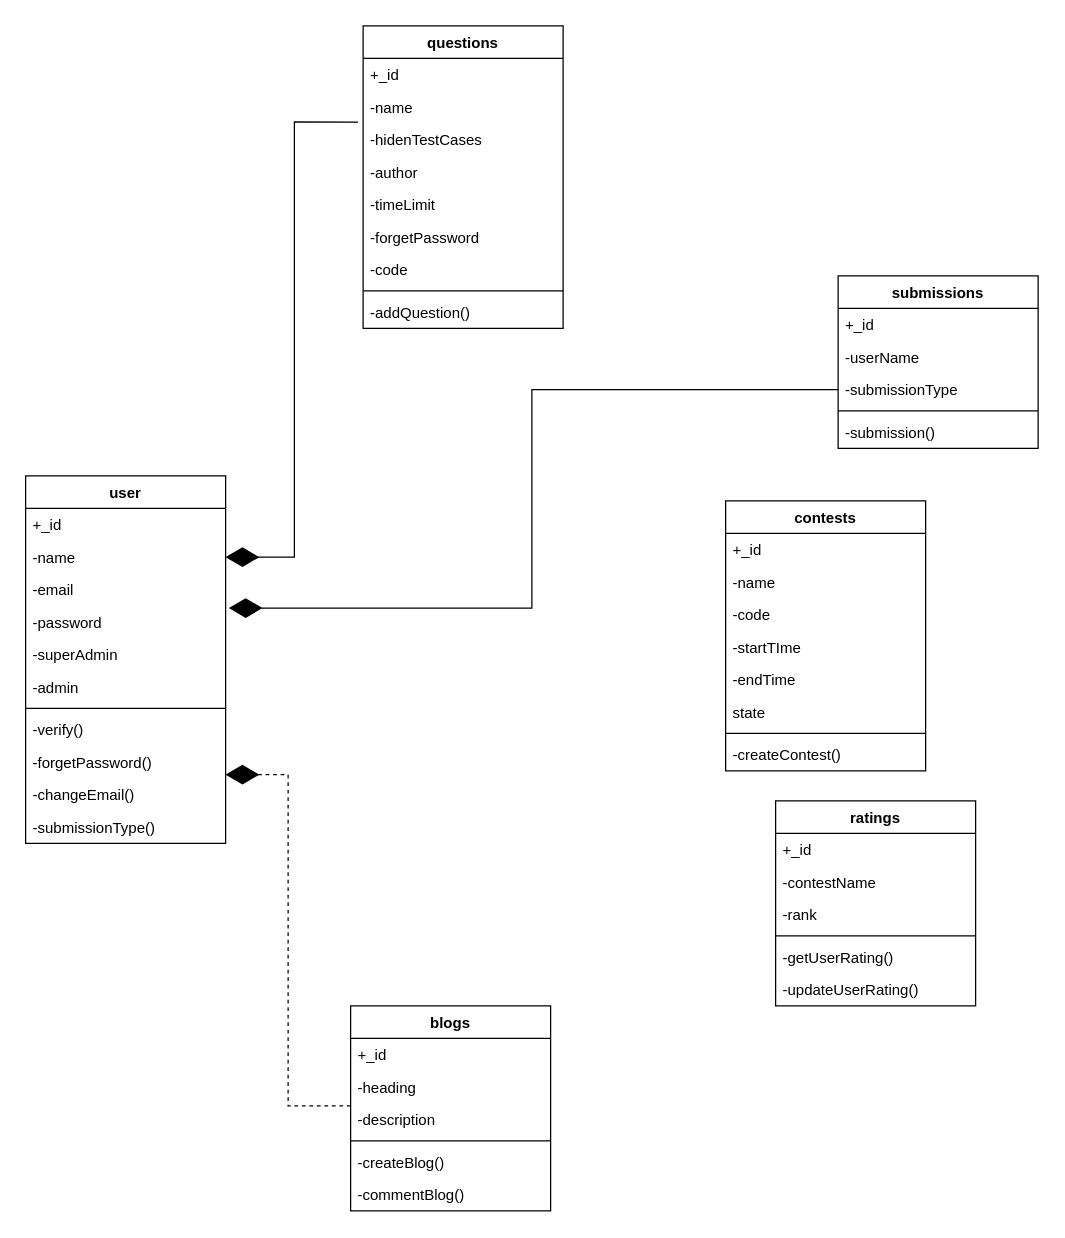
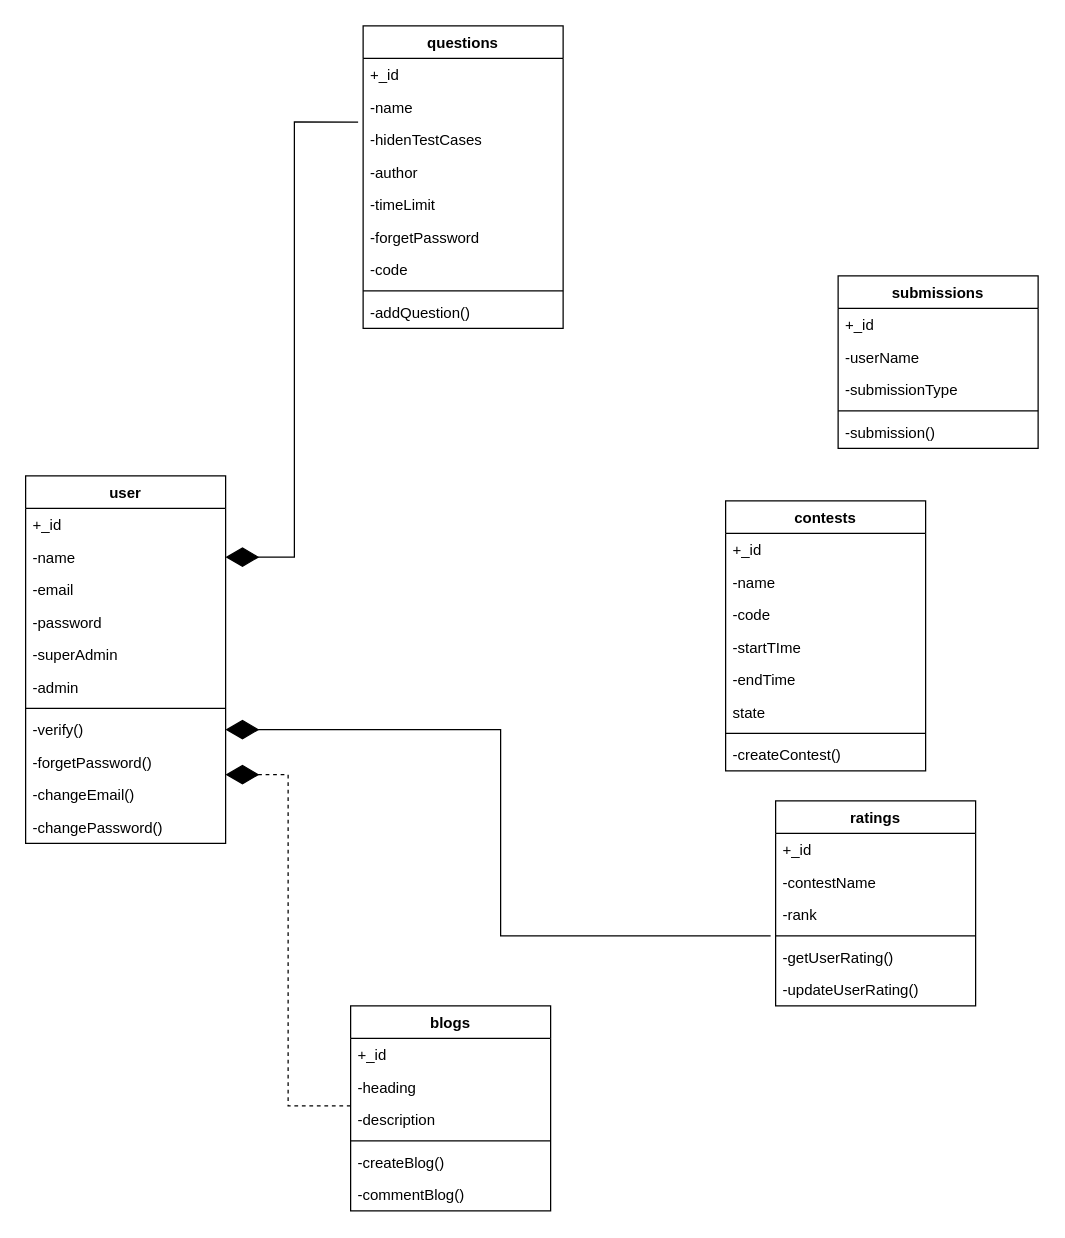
(532, 482) -> none
(100, 828) -> (104, 828)
none -> (501, 847)
